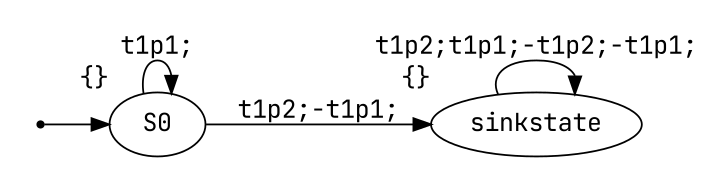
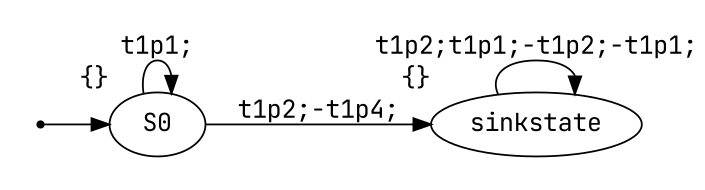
(318, 111) -> (318, 111)
